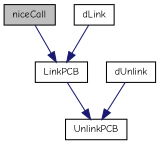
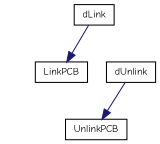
(30, 15) -> none
(76, 97) -> none
